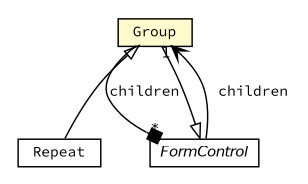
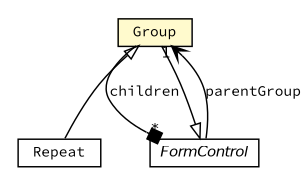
(254, 92) -> (254, 92)
